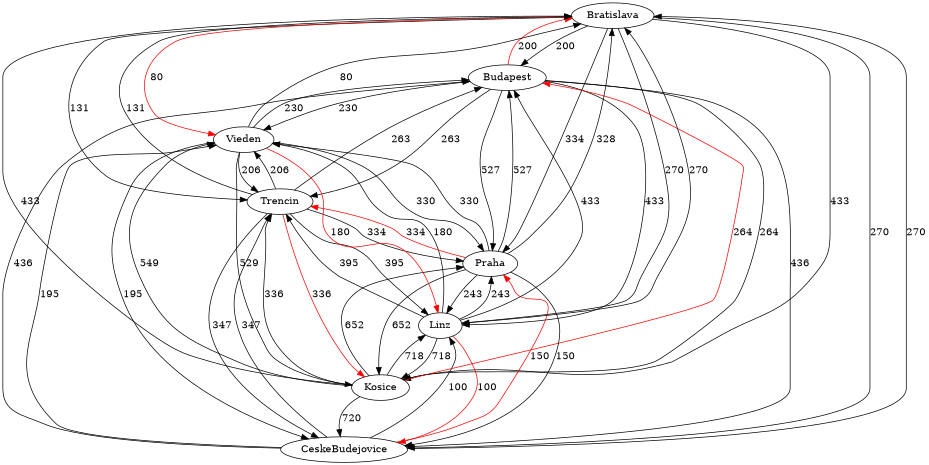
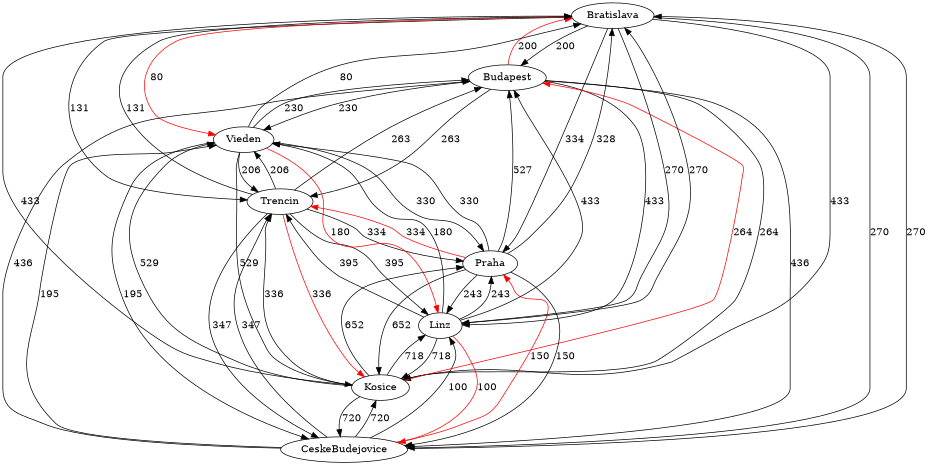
(480, 166) -> none
(150, 264) -> (150, 264)
none -> (366, 423)
